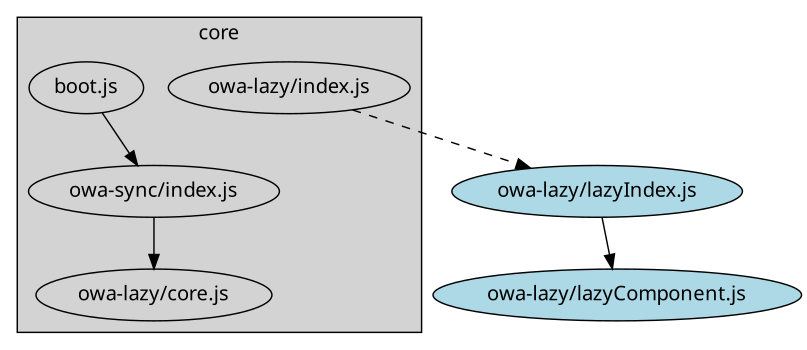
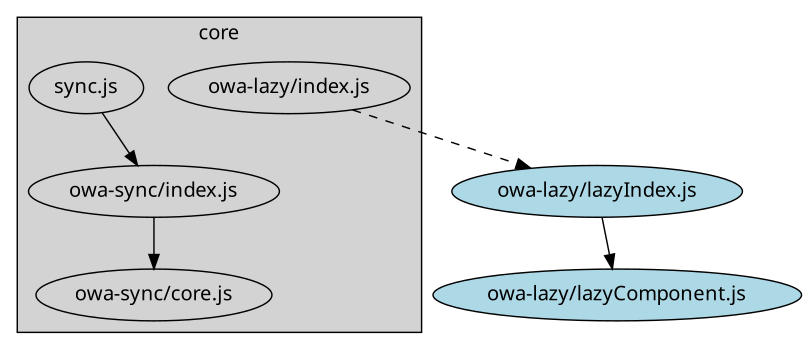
(86, 88) -> (86, 88)
(154, 295) -> (154, 295)
